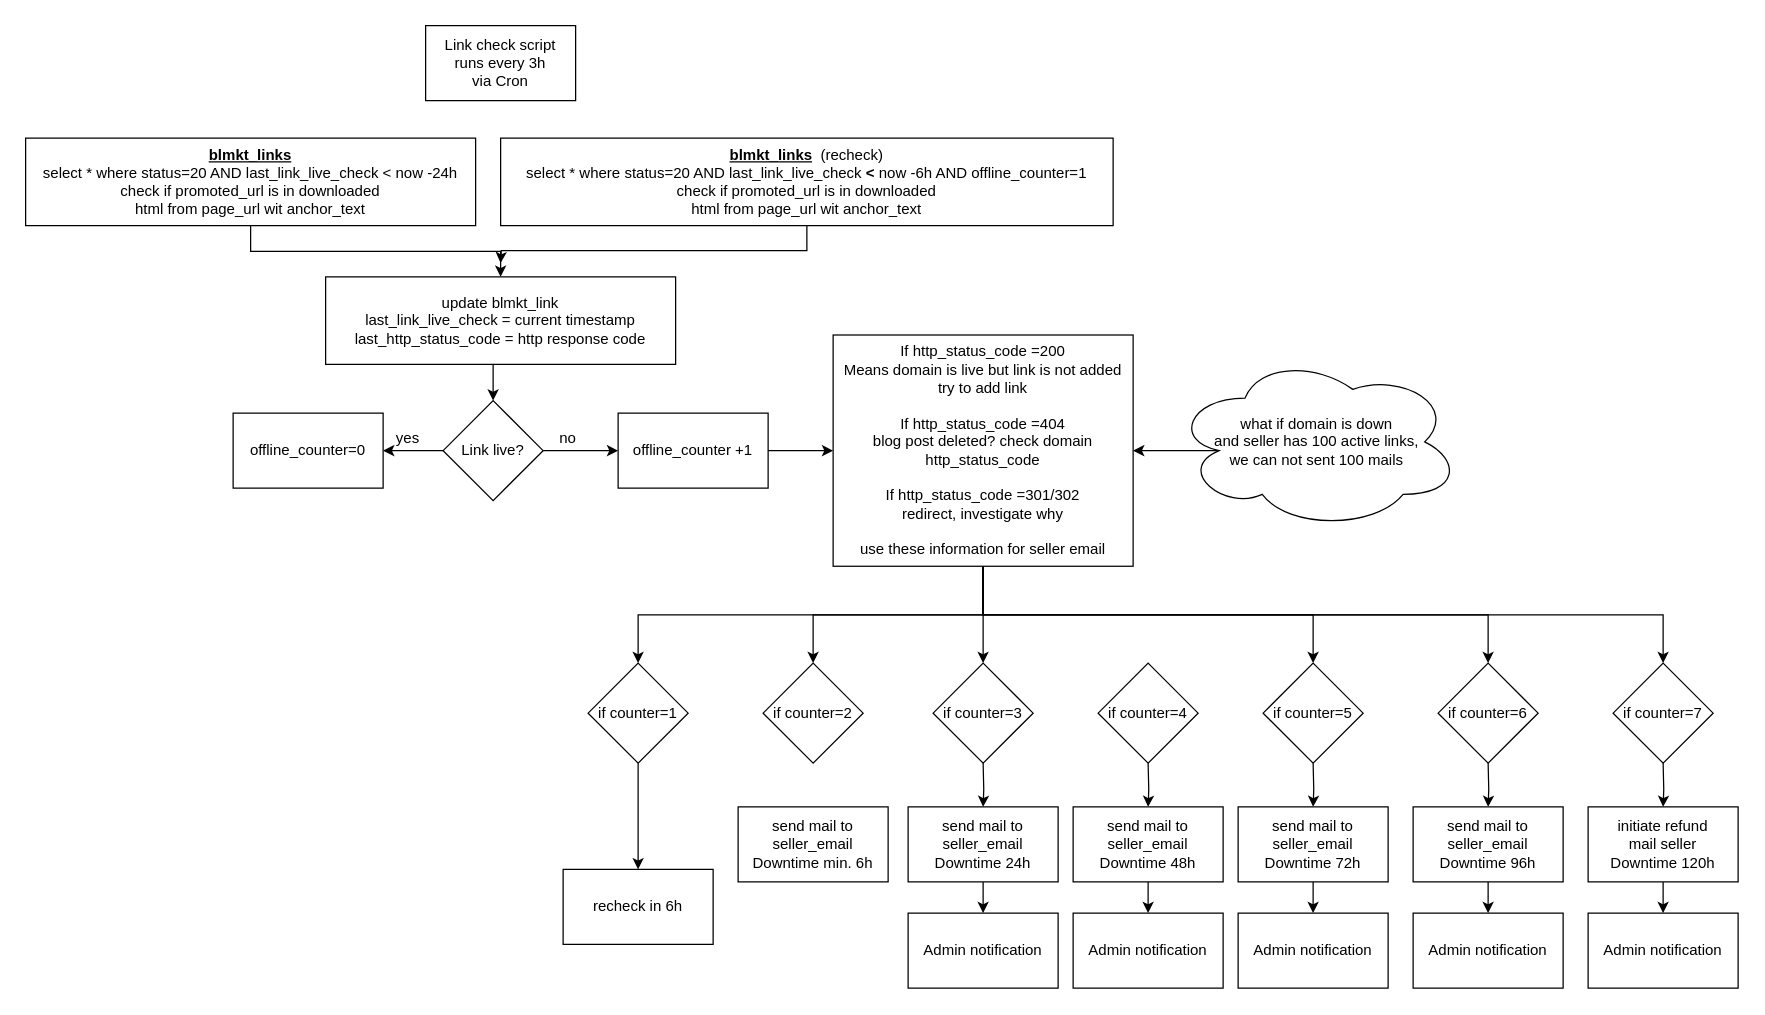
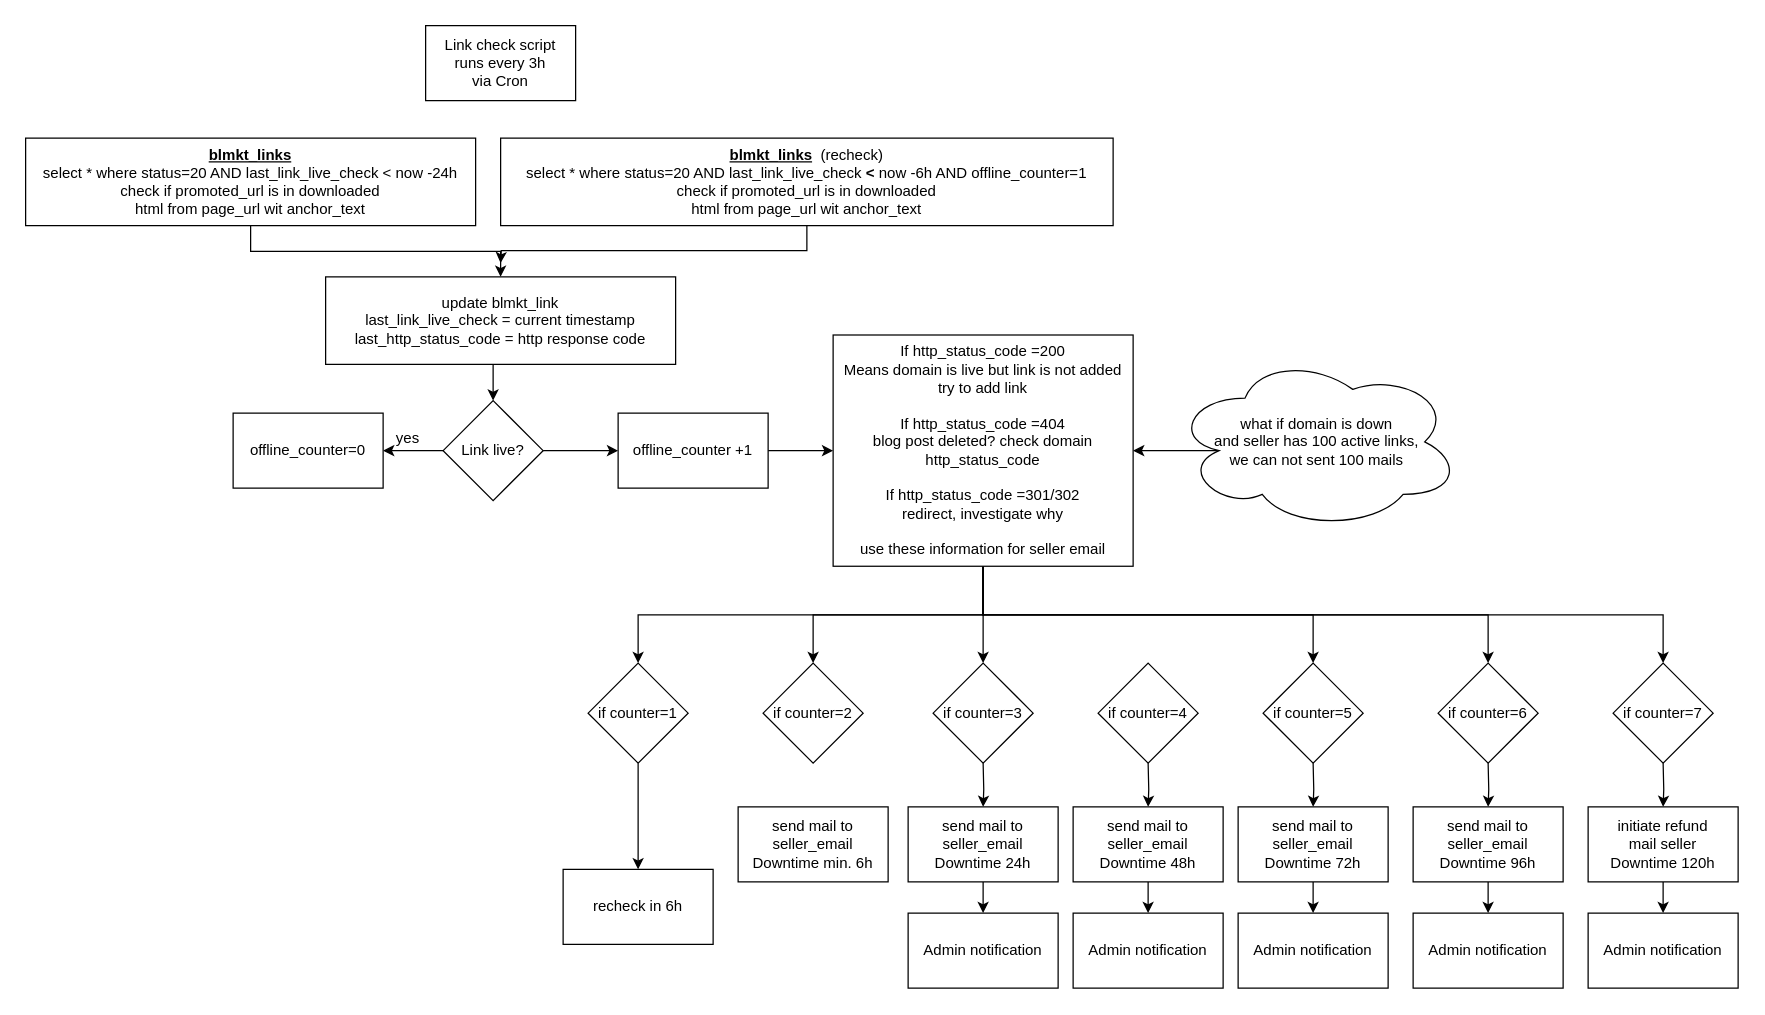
(568, 438) -> none
